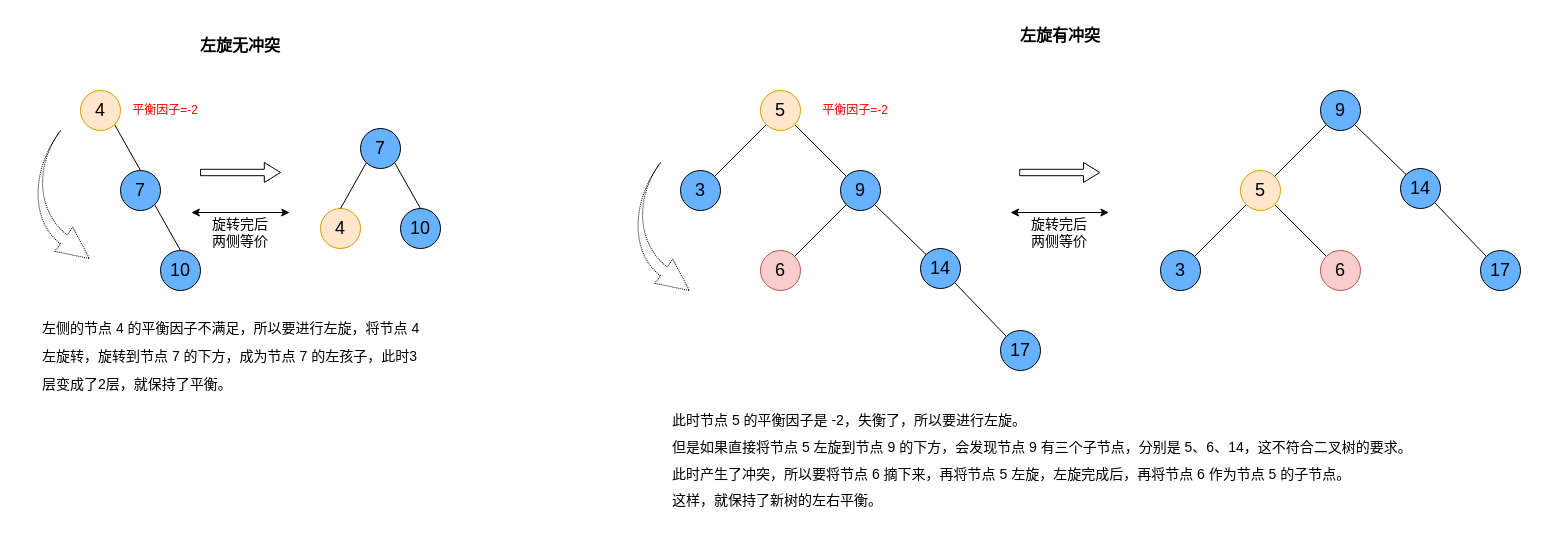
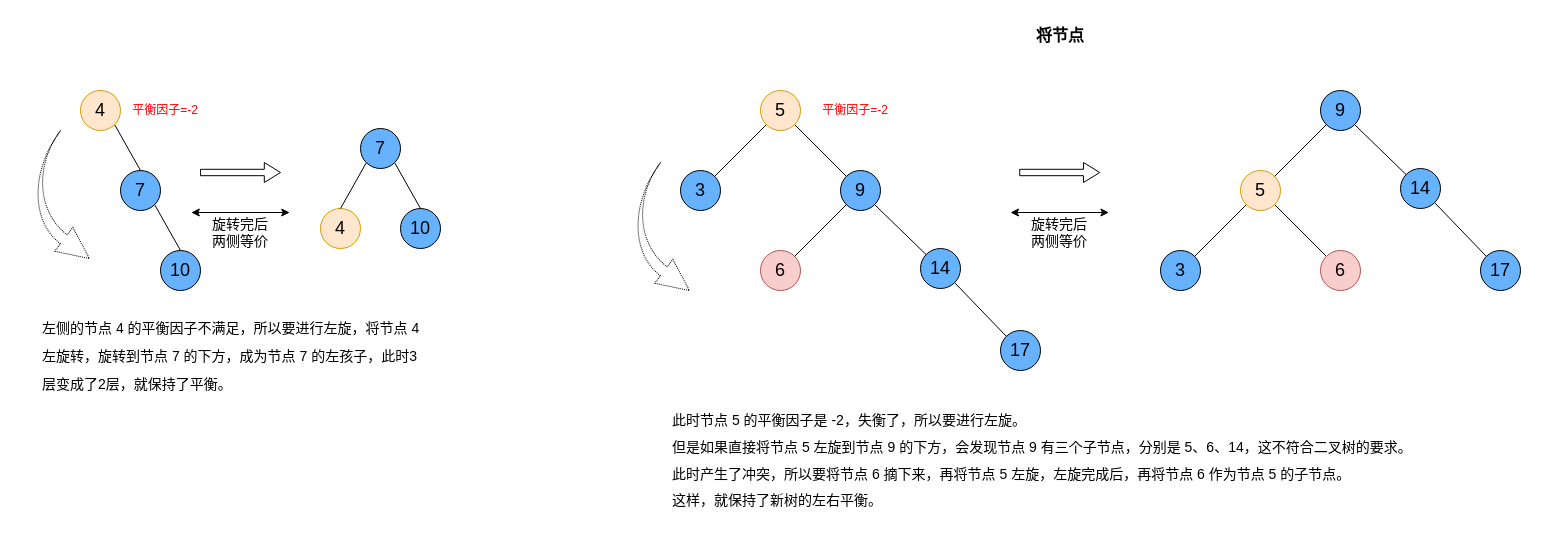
(1061, 36) -> (1061, 36)
(241, 46) -> none
